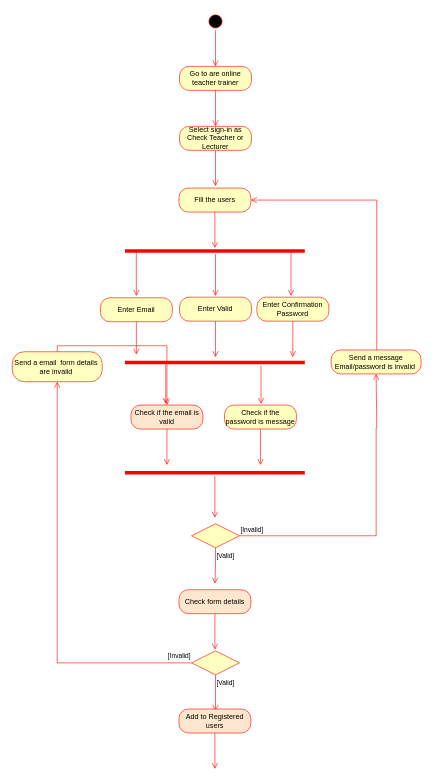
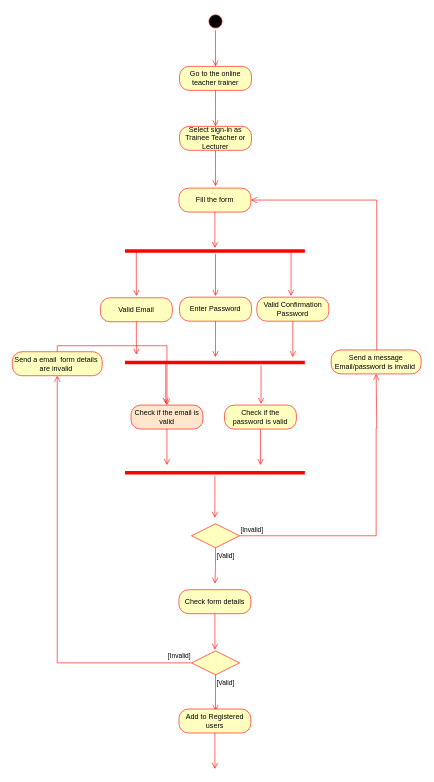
(216, 78) -> (216, 78)
(216, 138) -> (216, 138)
(215, 200) -> (215, 200)
(216, 309) -> (216, 309)
(293, 309) -> (293, 309)
(137, 310) -> (137, 310)
(57, 367) -> (57, 364)
(261, 417) -> (261, 417)
(215, 602) -> (215, 602)
(215, 722) -> (215, 722)
